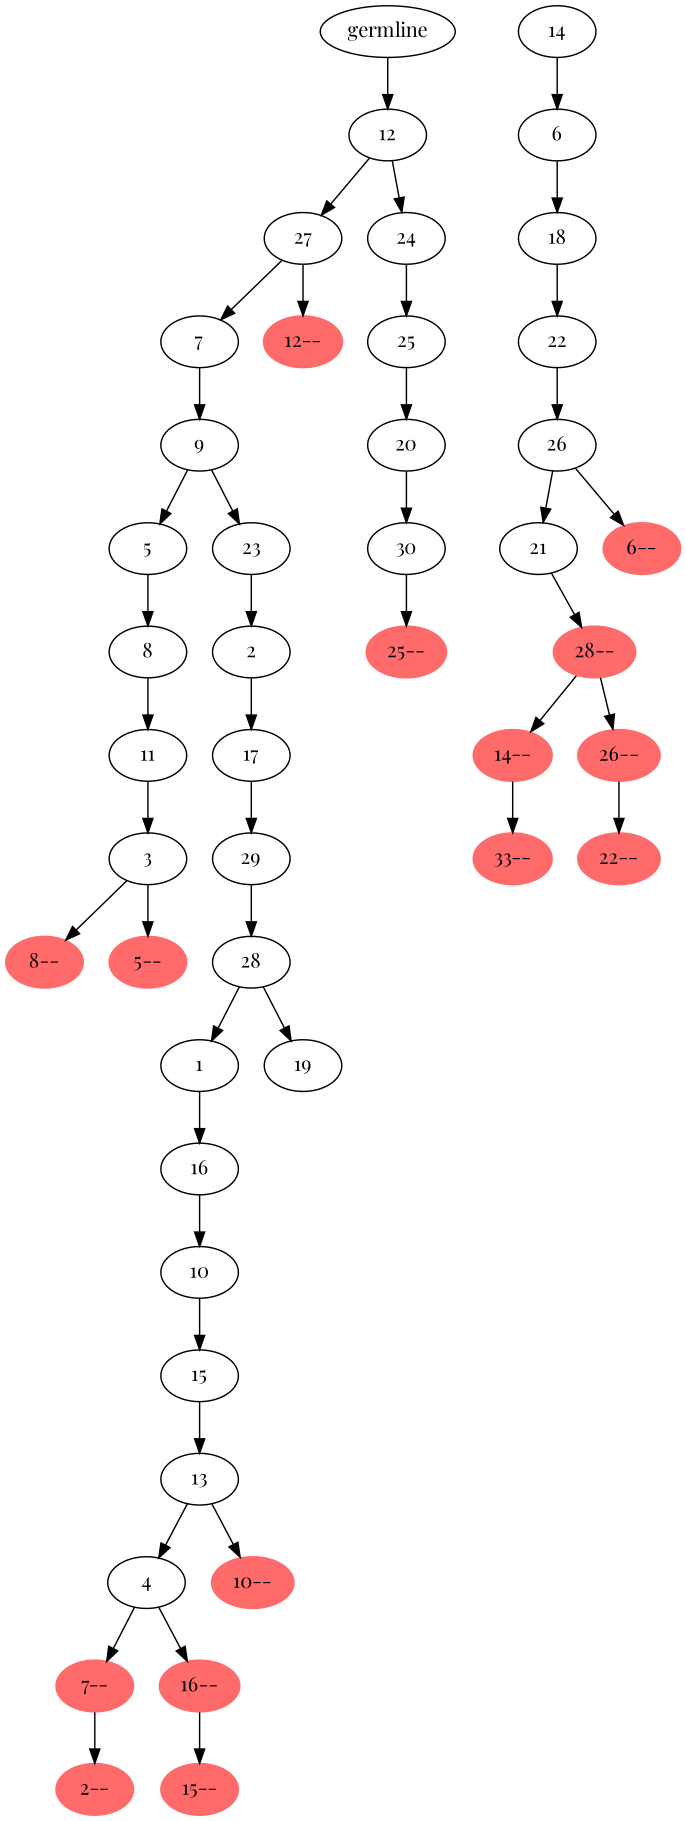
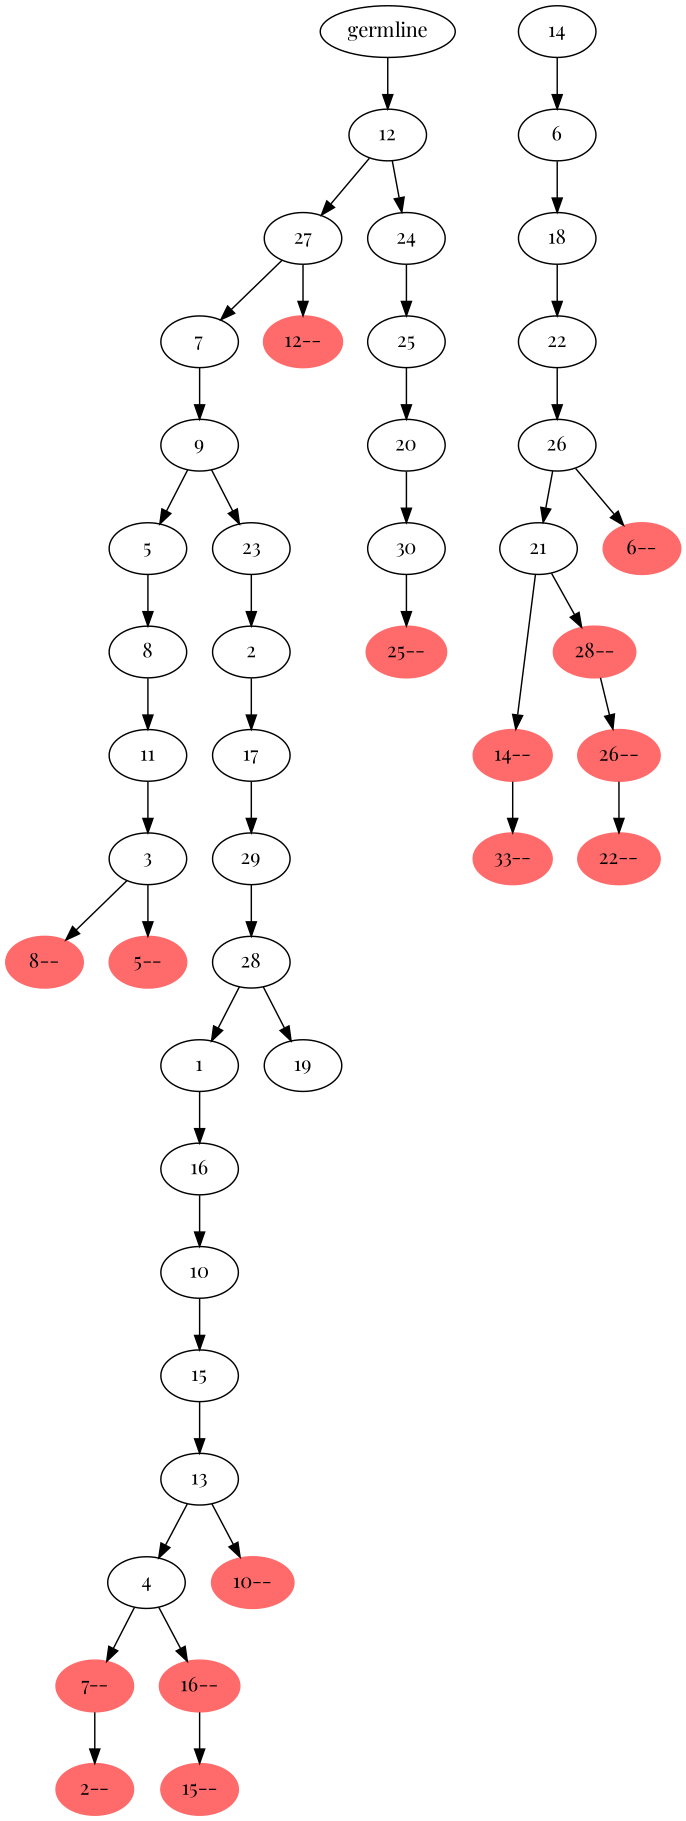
(558, 698) -> (527, 645)
